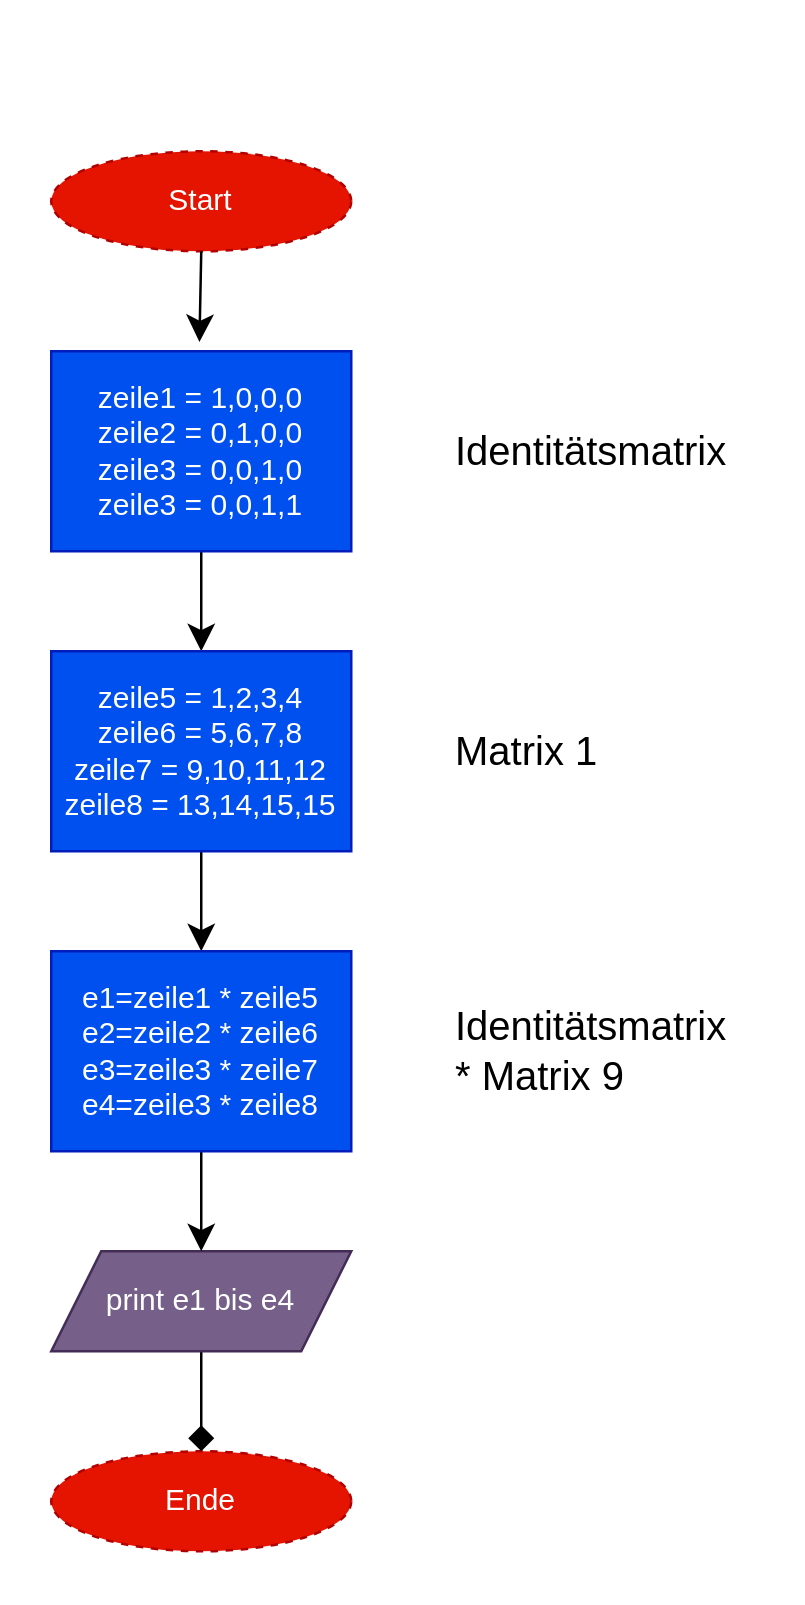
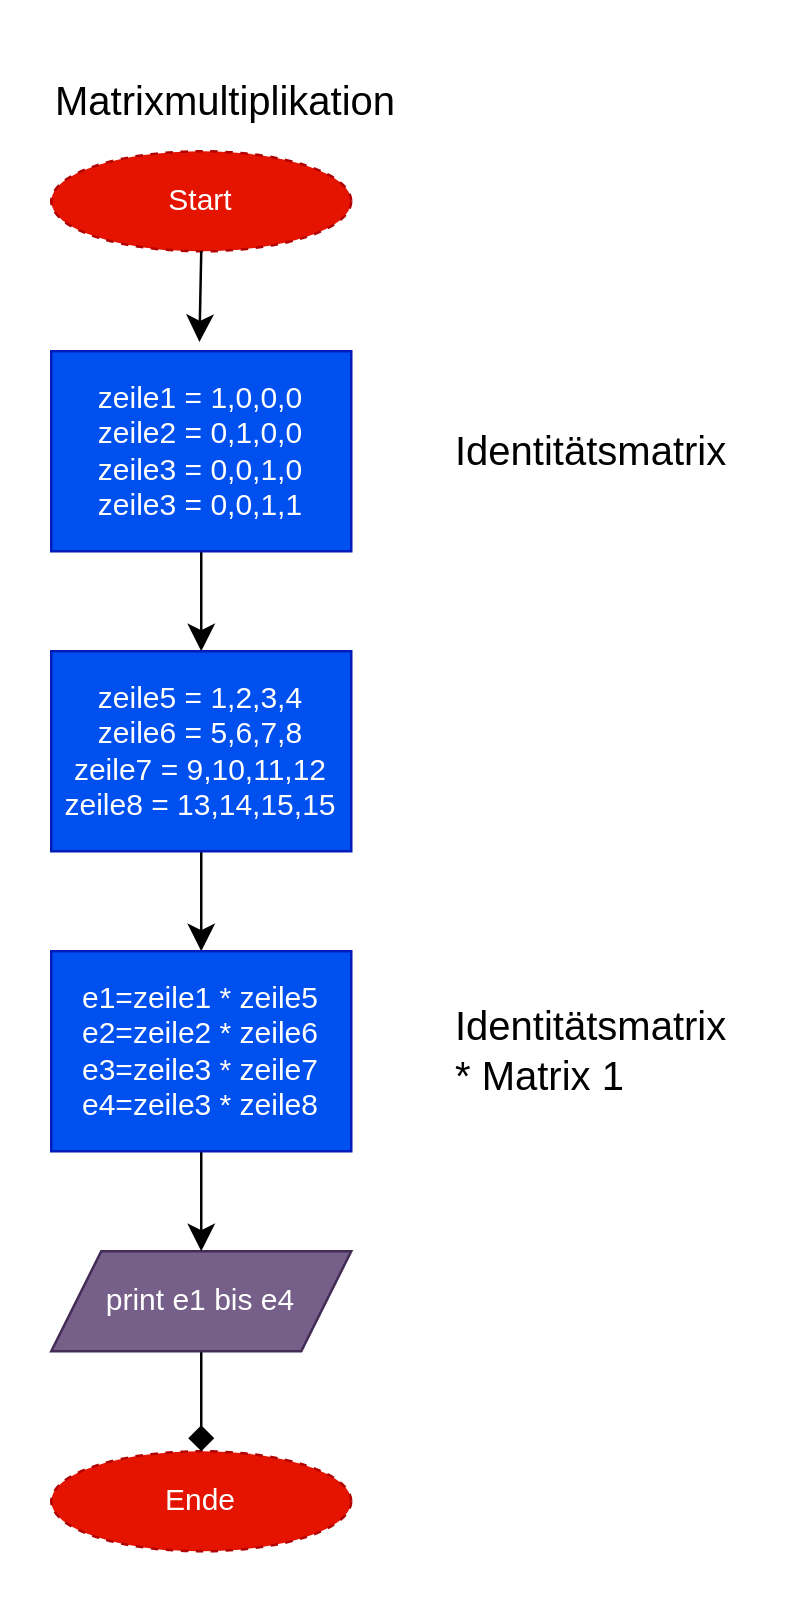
none -> (389, 101)
(601, 751) -> none
(604, 1051) -> (604, 1051)
